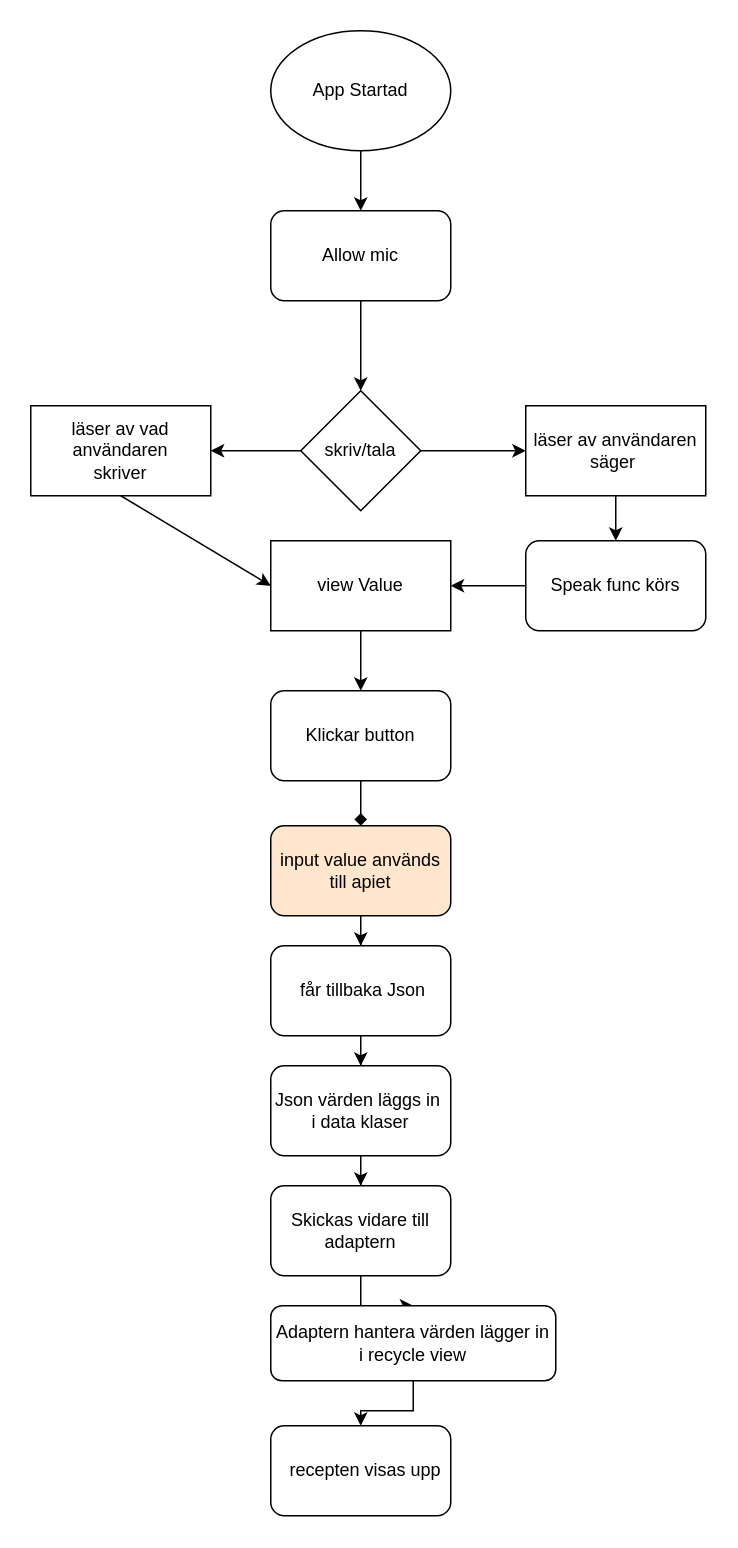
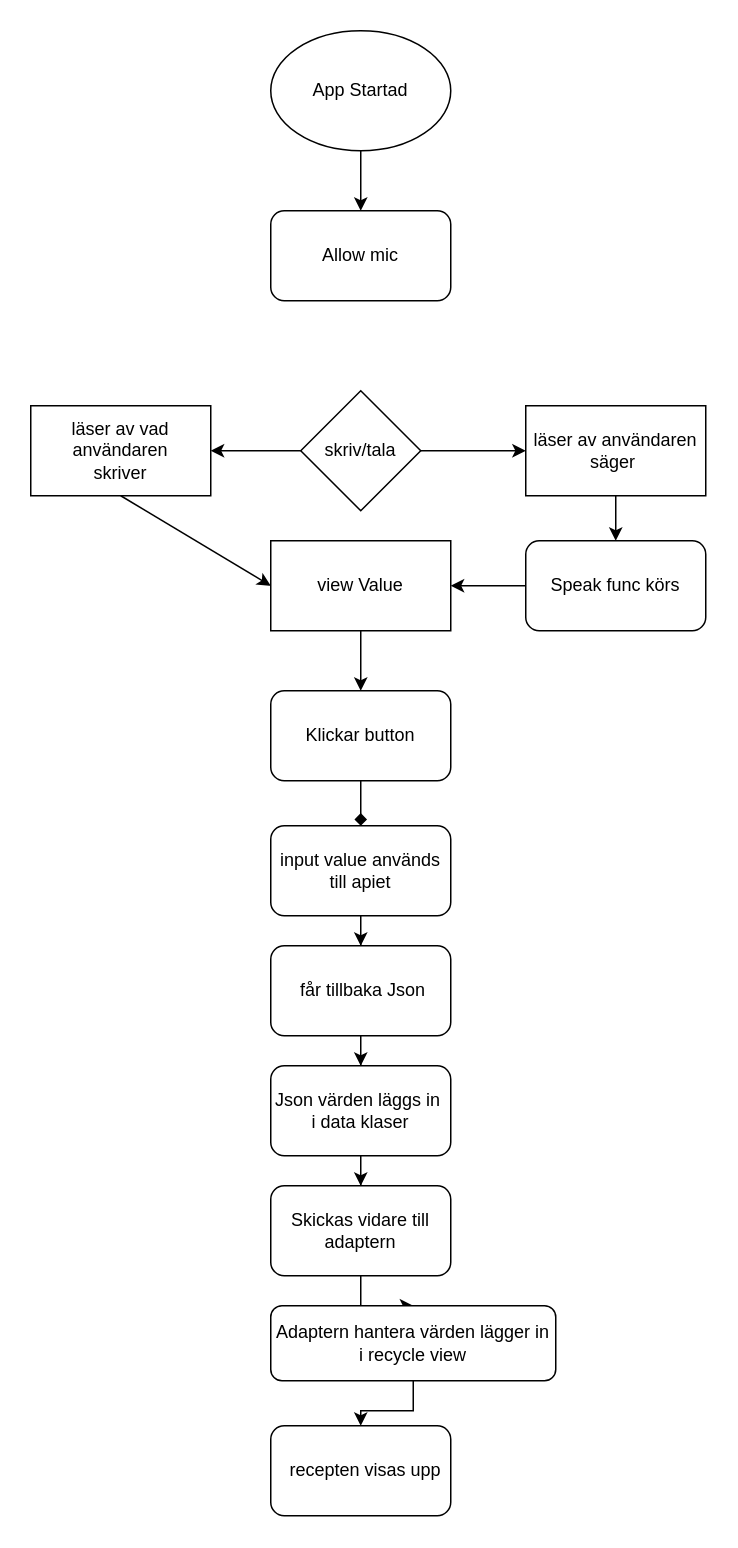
(361, 341) -> none
(361, 871) -> (361, 871)
